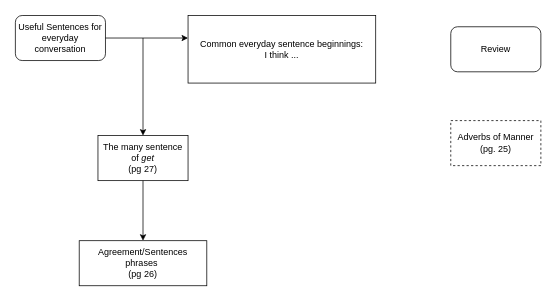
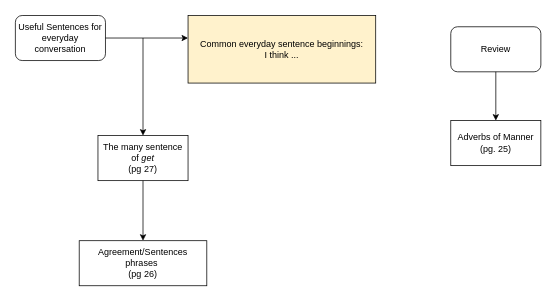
(282, 49) -> (282, 49)
none -> (495, 93)
(495, 143) -> (495, 143)
